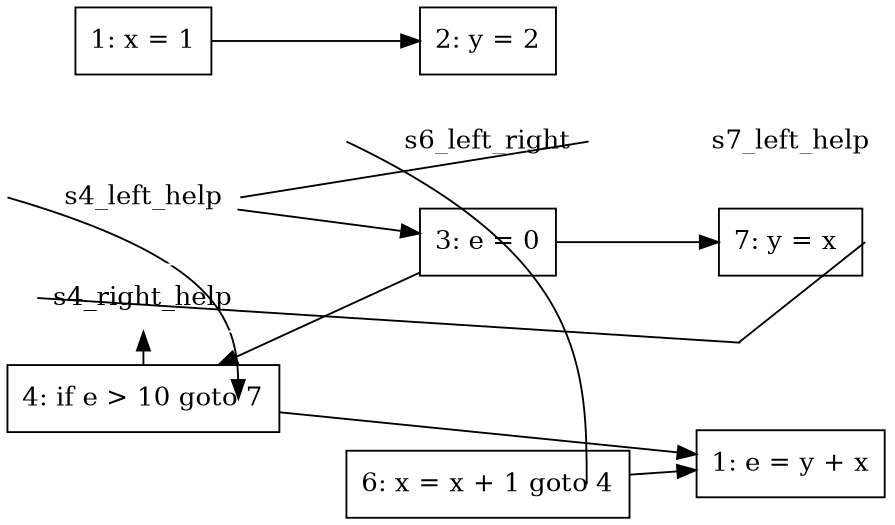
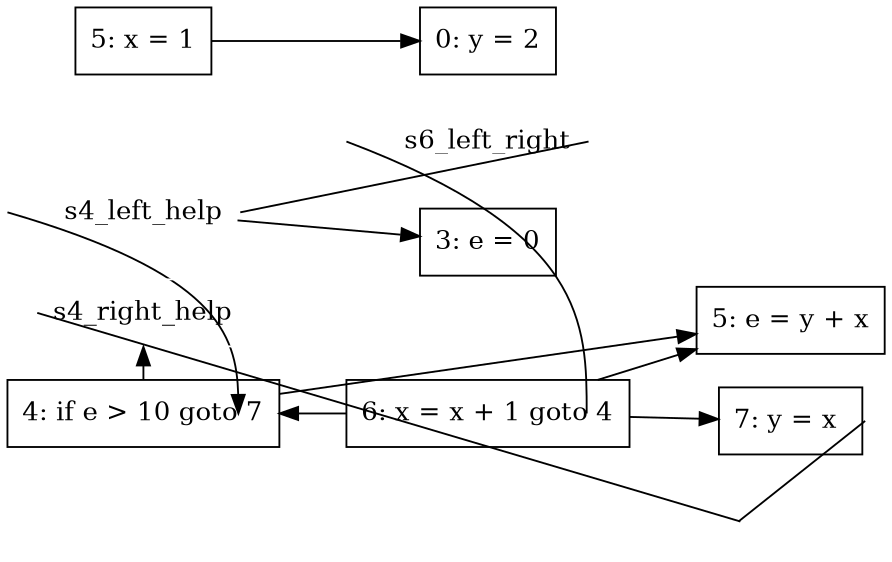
(143, 41) -> (143, 41)
(488, 41) -> (488, 41)
(791, 142) -> none
(628, 242) -> (665, 418)
(351, 304) -> (322, 413)
(791, 464) -> (791, 320)
